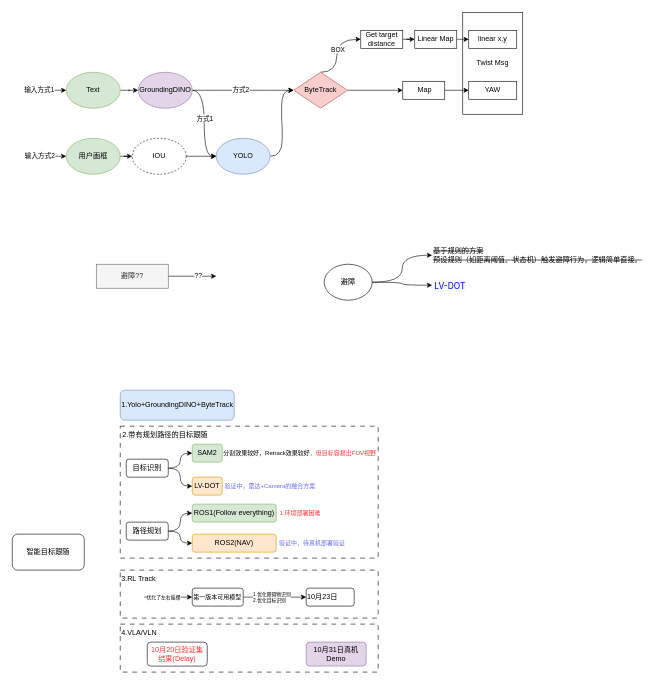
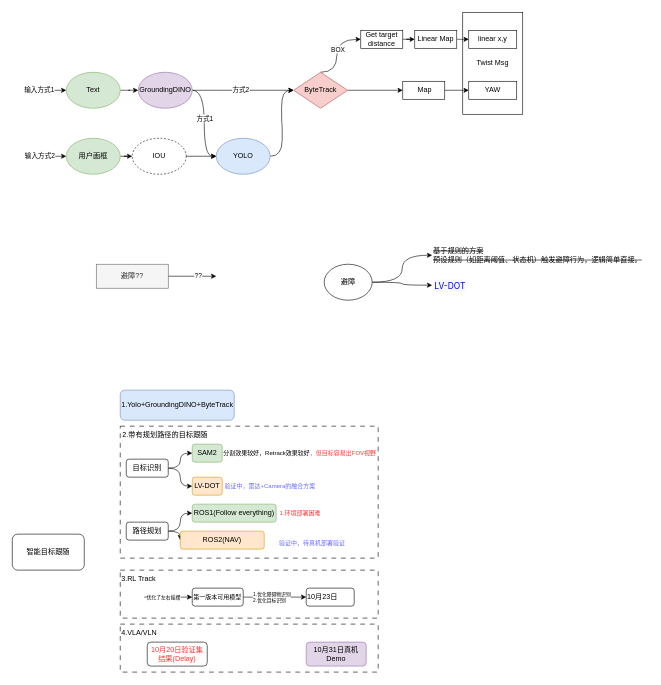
(234, 543) -> (222, 540)
